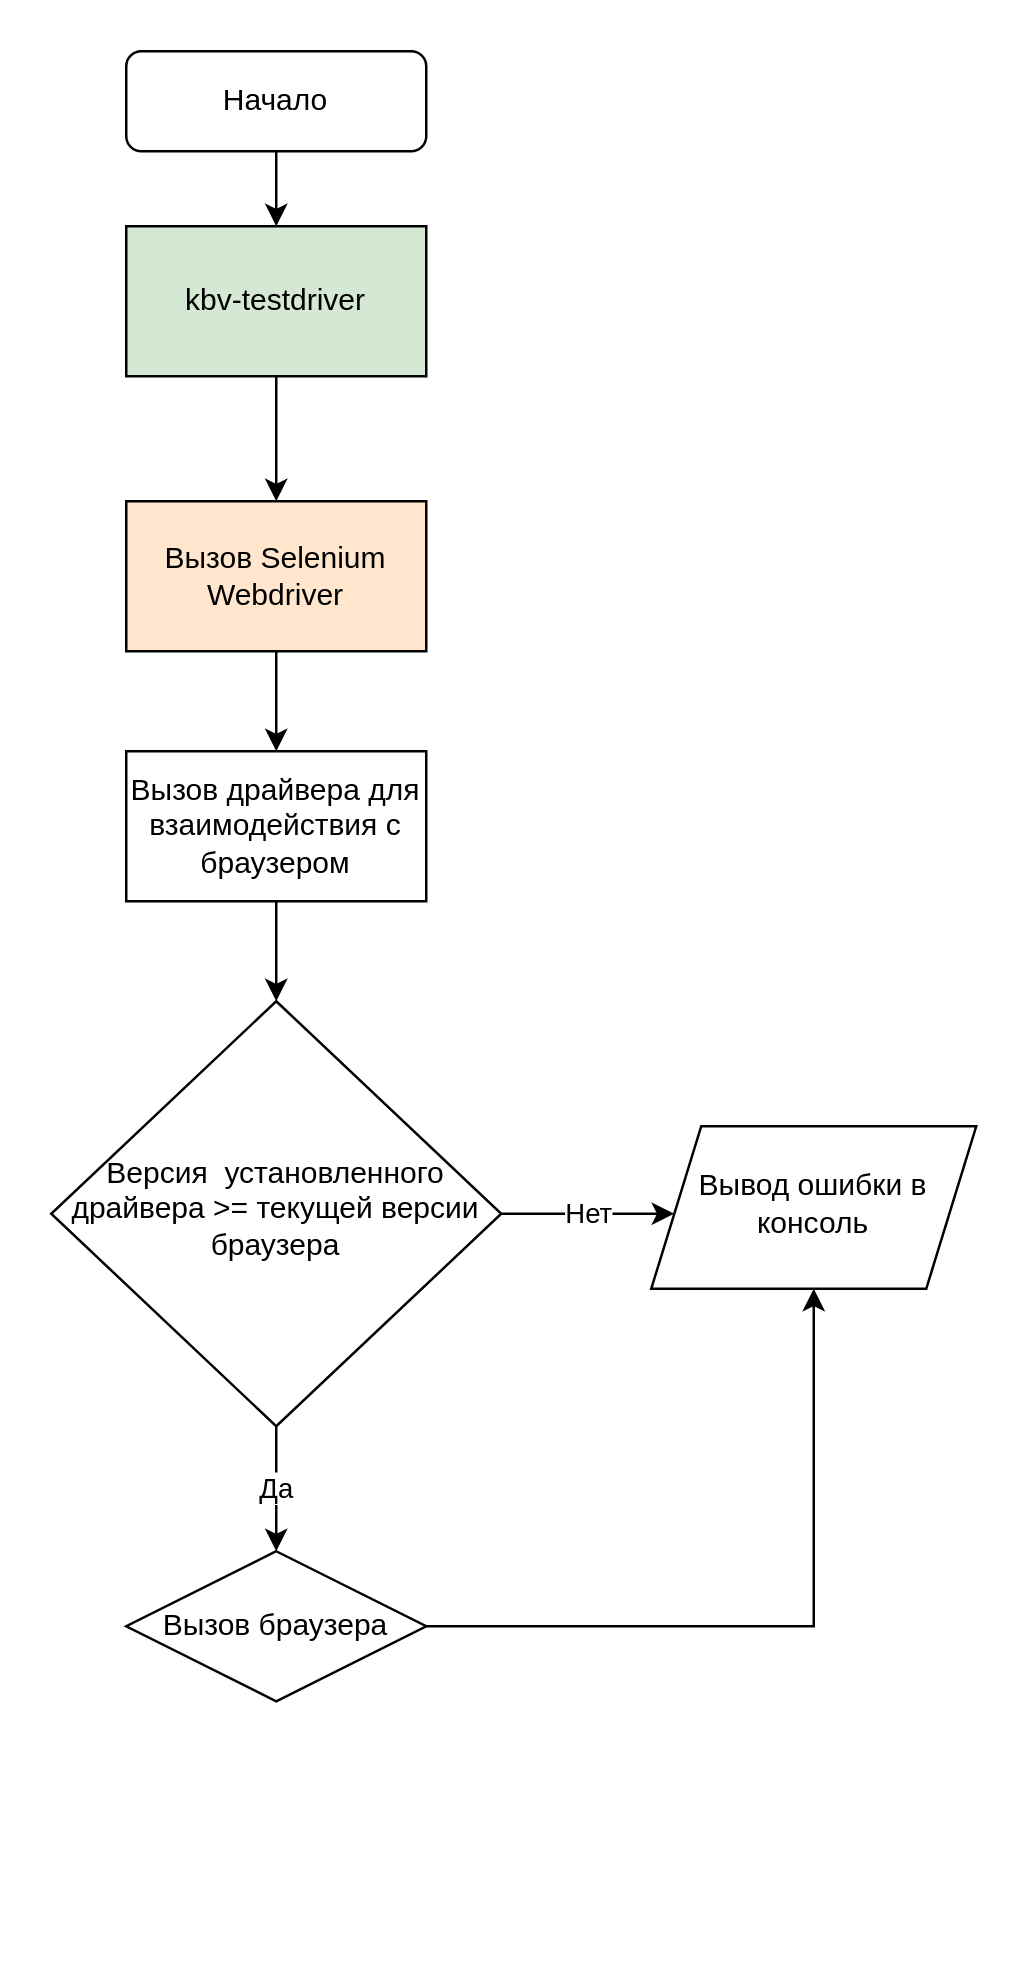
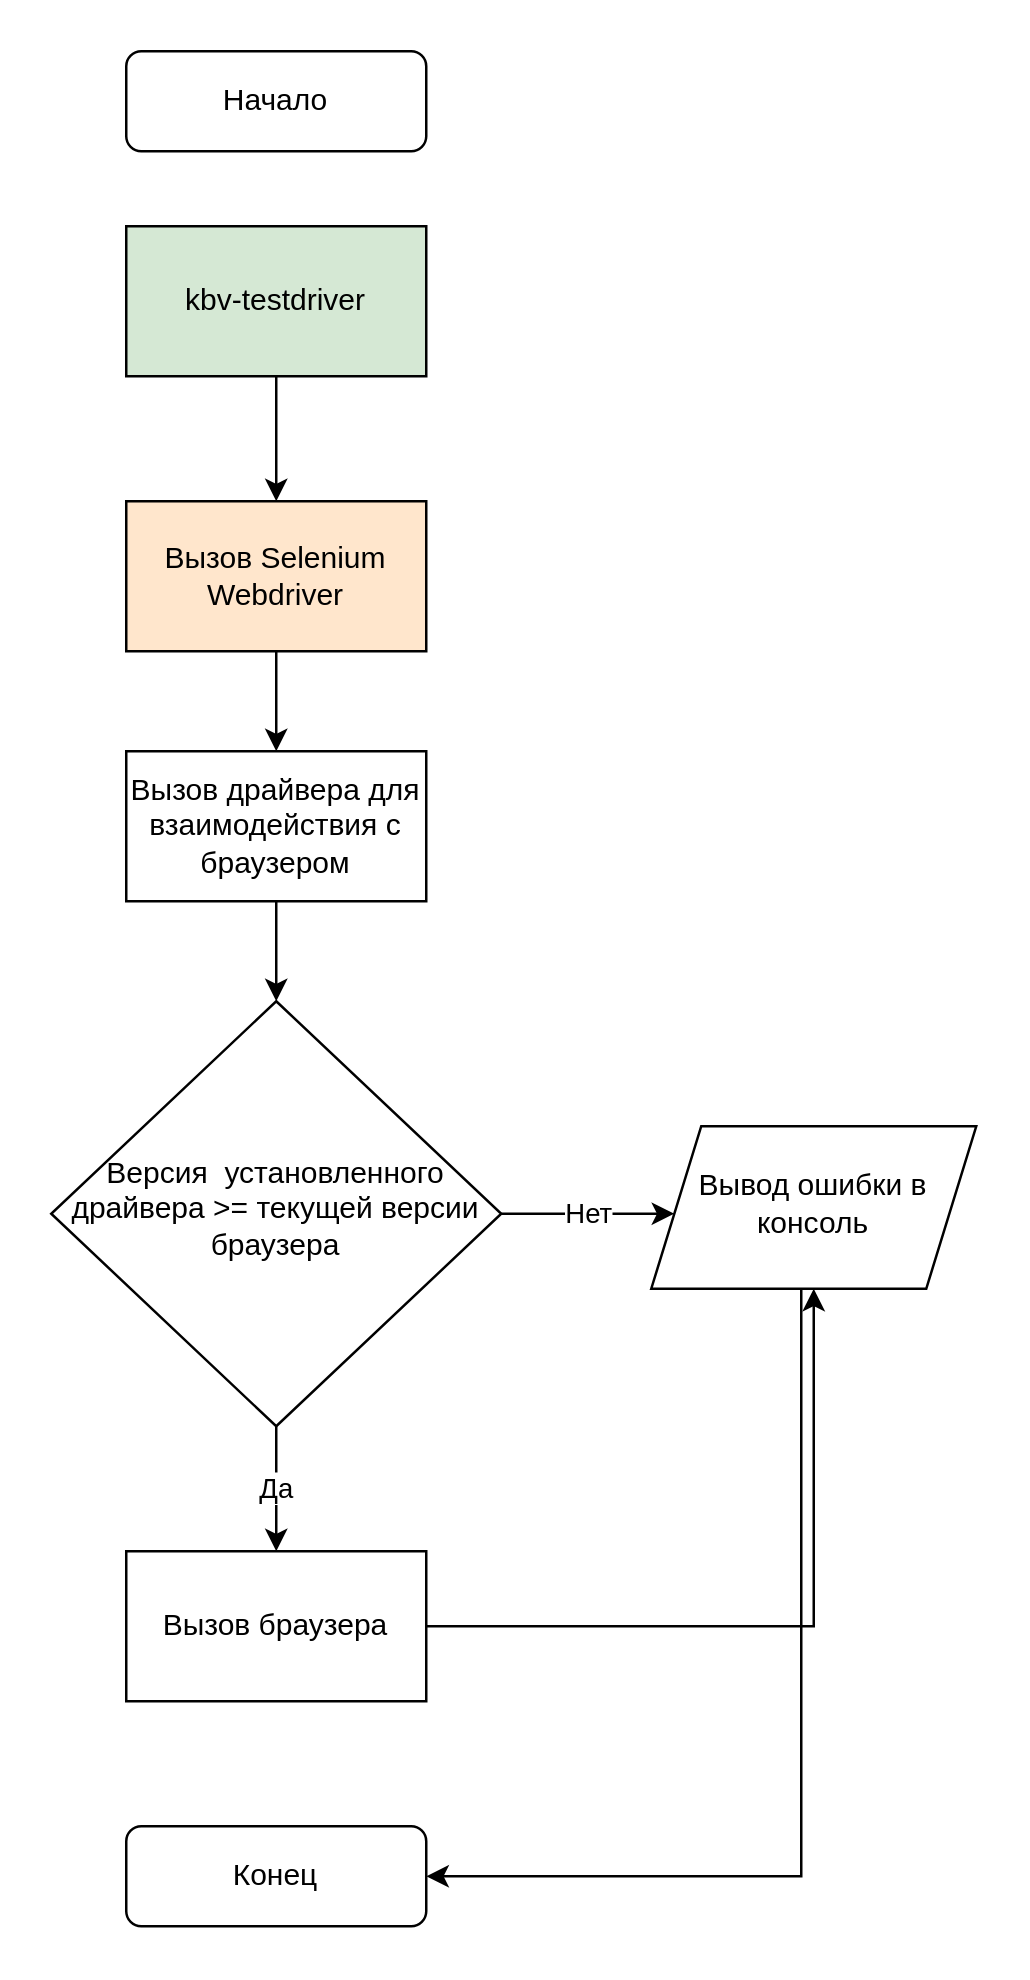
(276, 197) -> none
(276, 1626) -> (276, 1626)
none -> (276, 1876)
none -> (744, 1876)
